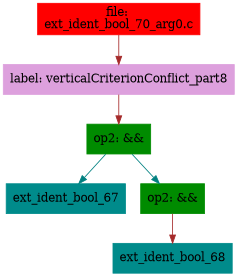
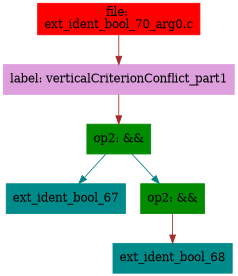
(119, 79) -> (119, 79)
